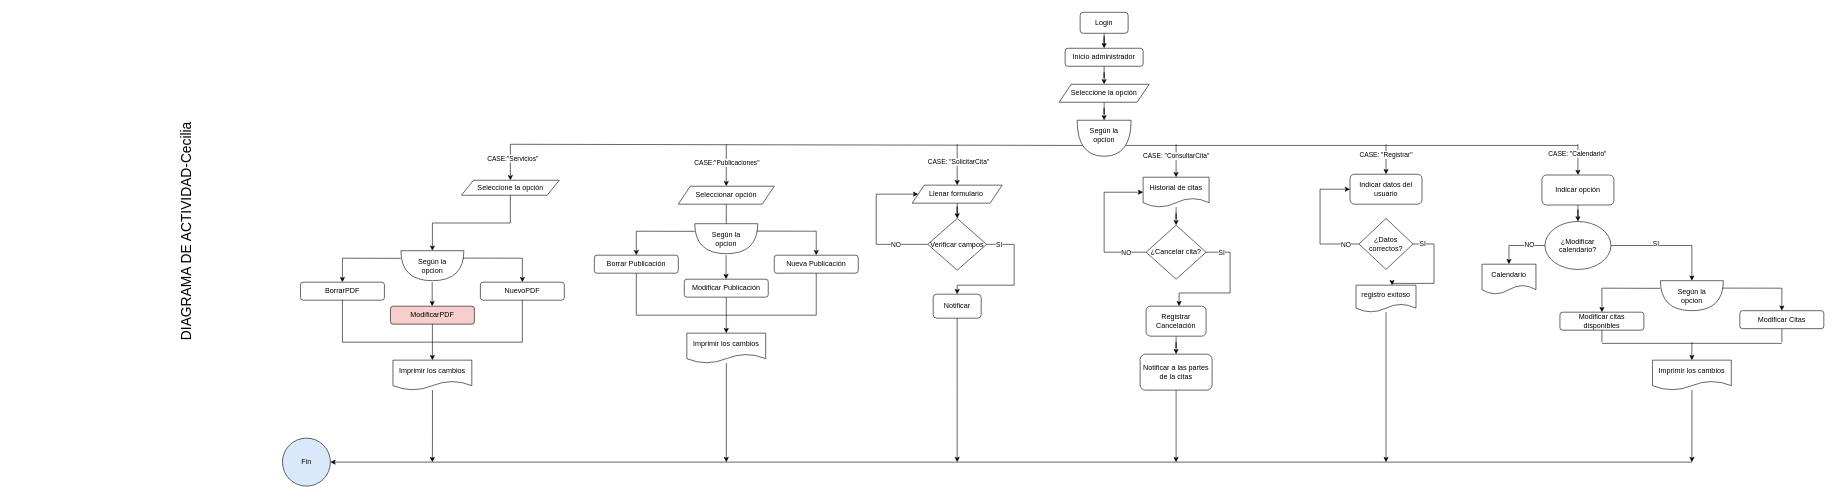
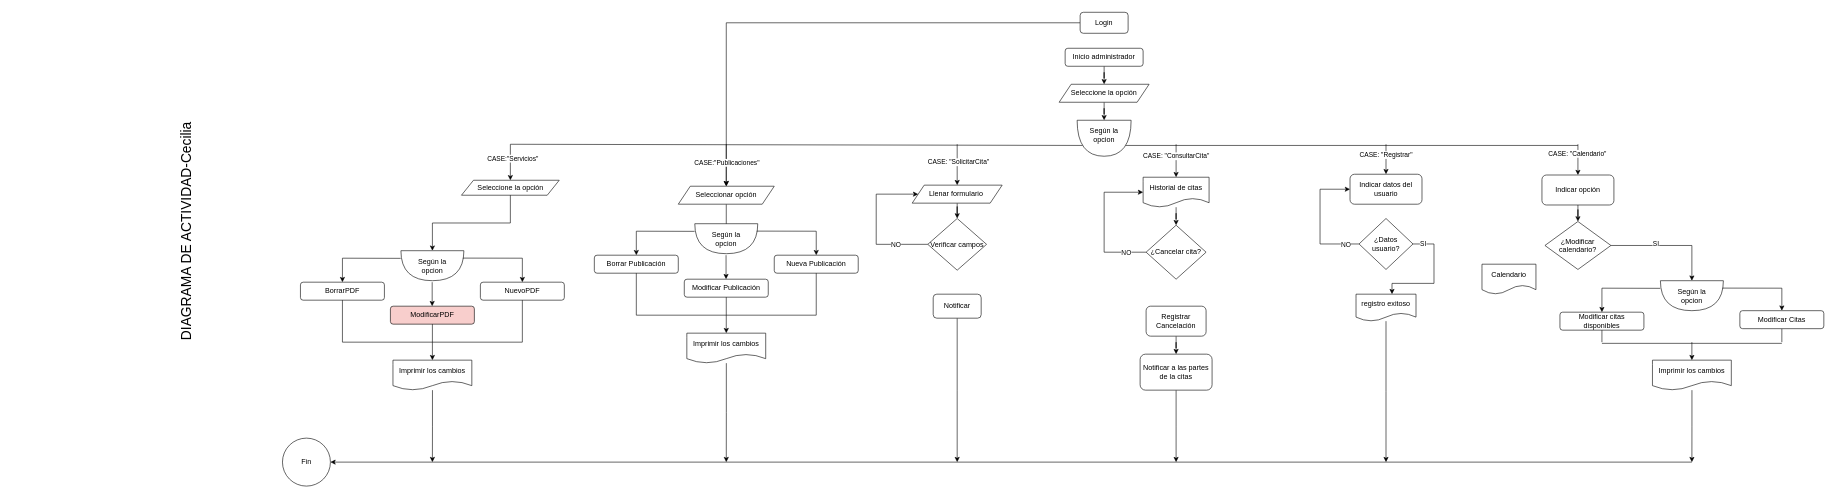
(1104, 42) -> (843, 23)
(999, 244) -> none
(1386, 244) -> (1386, 244)
(1527, 246) -> none
(1578, 246) -> (1578, 246)
(1224, 252) -> none
(1386, 299) -> (1386, 308)
(306, 462) -> (306, 462)
